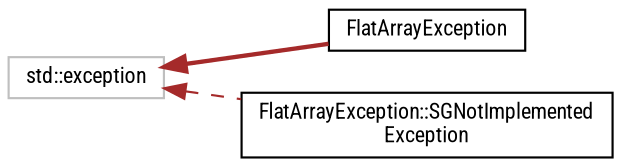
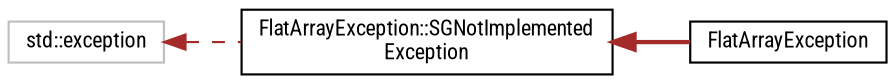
(257, 54) -> (662, 42)
